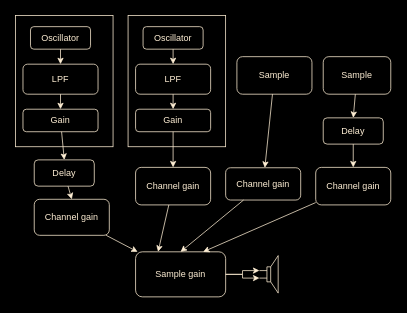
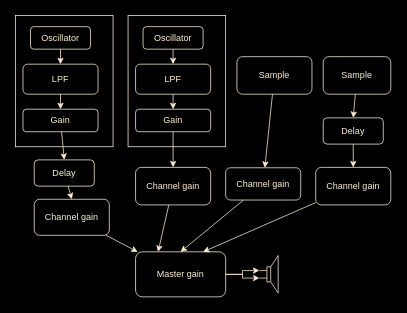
(180, 274) -> (180, 274)
